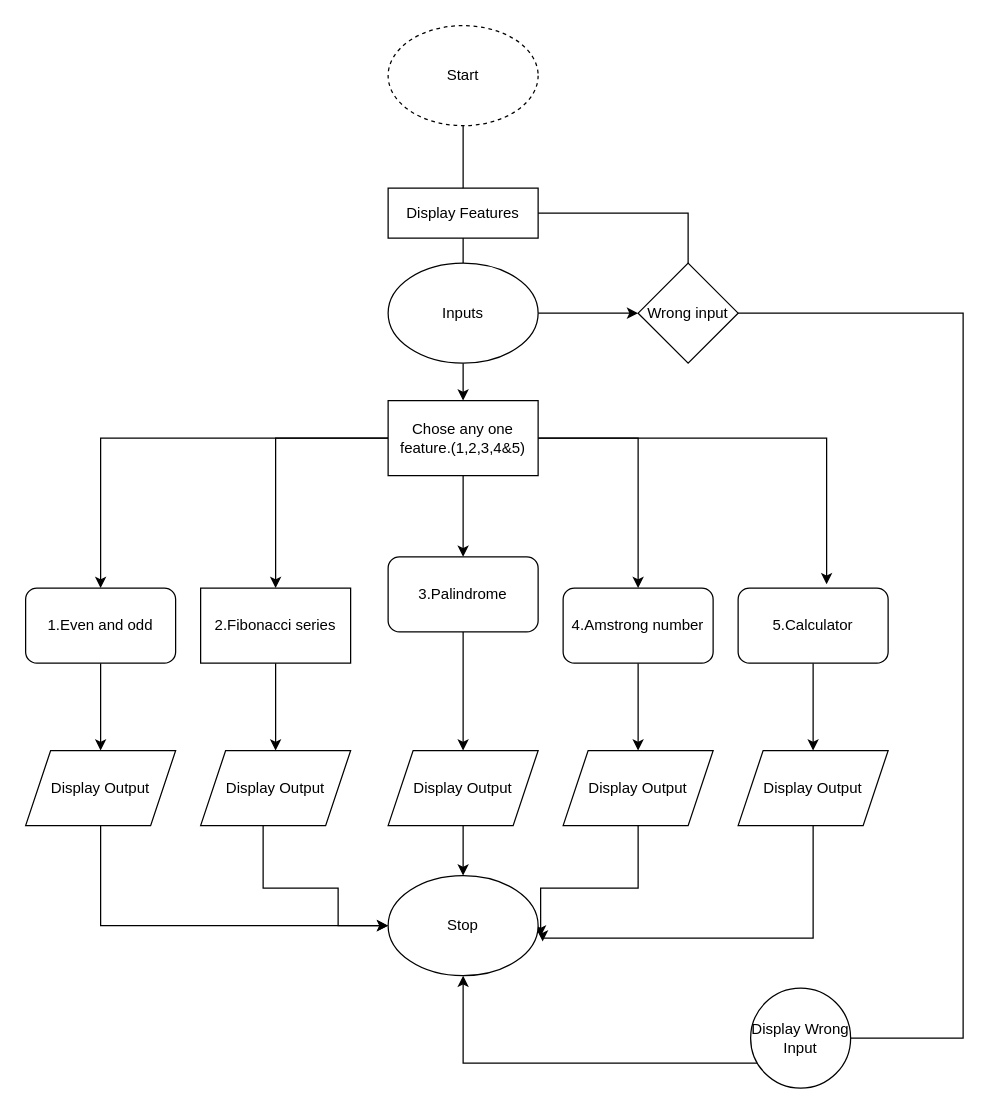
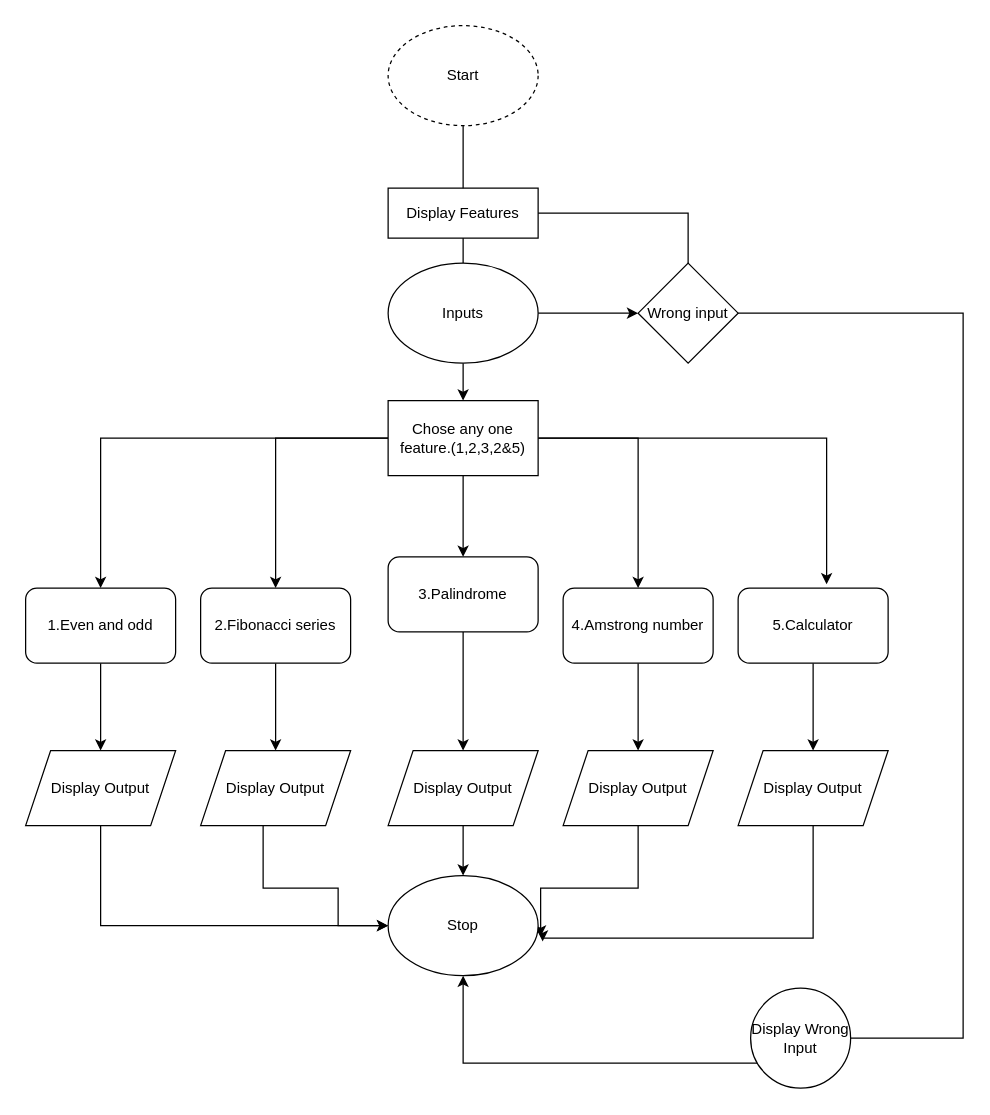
(463, 438) -> (463, 438)
(276, 626) -> (276, 626)
